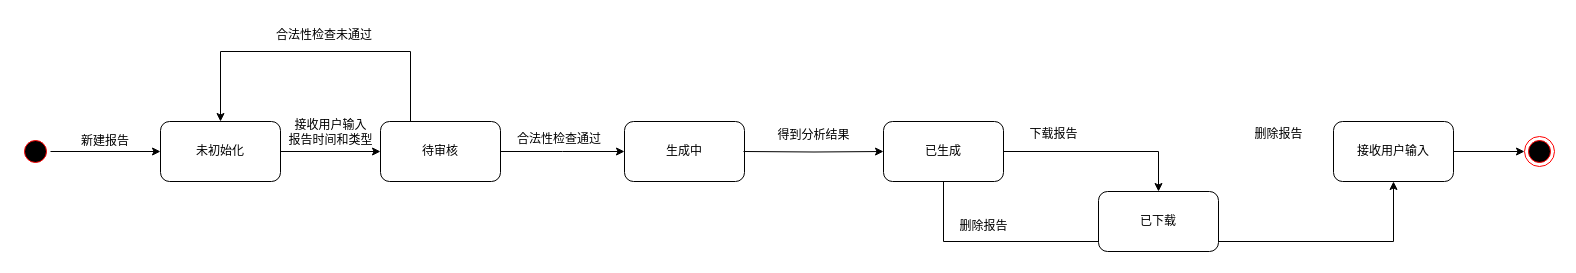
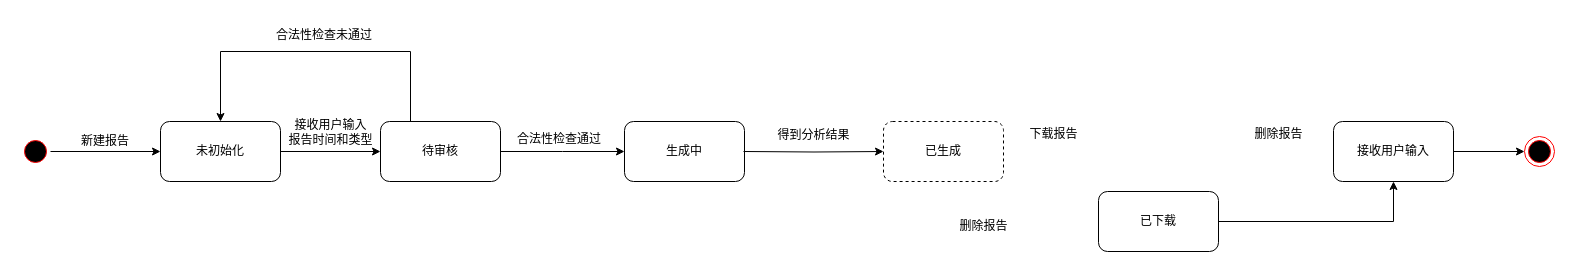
(944, 152) -> (944, 152)
(1098, 152) -> none
none -> (1305, 222)
(991, 242) -> none
